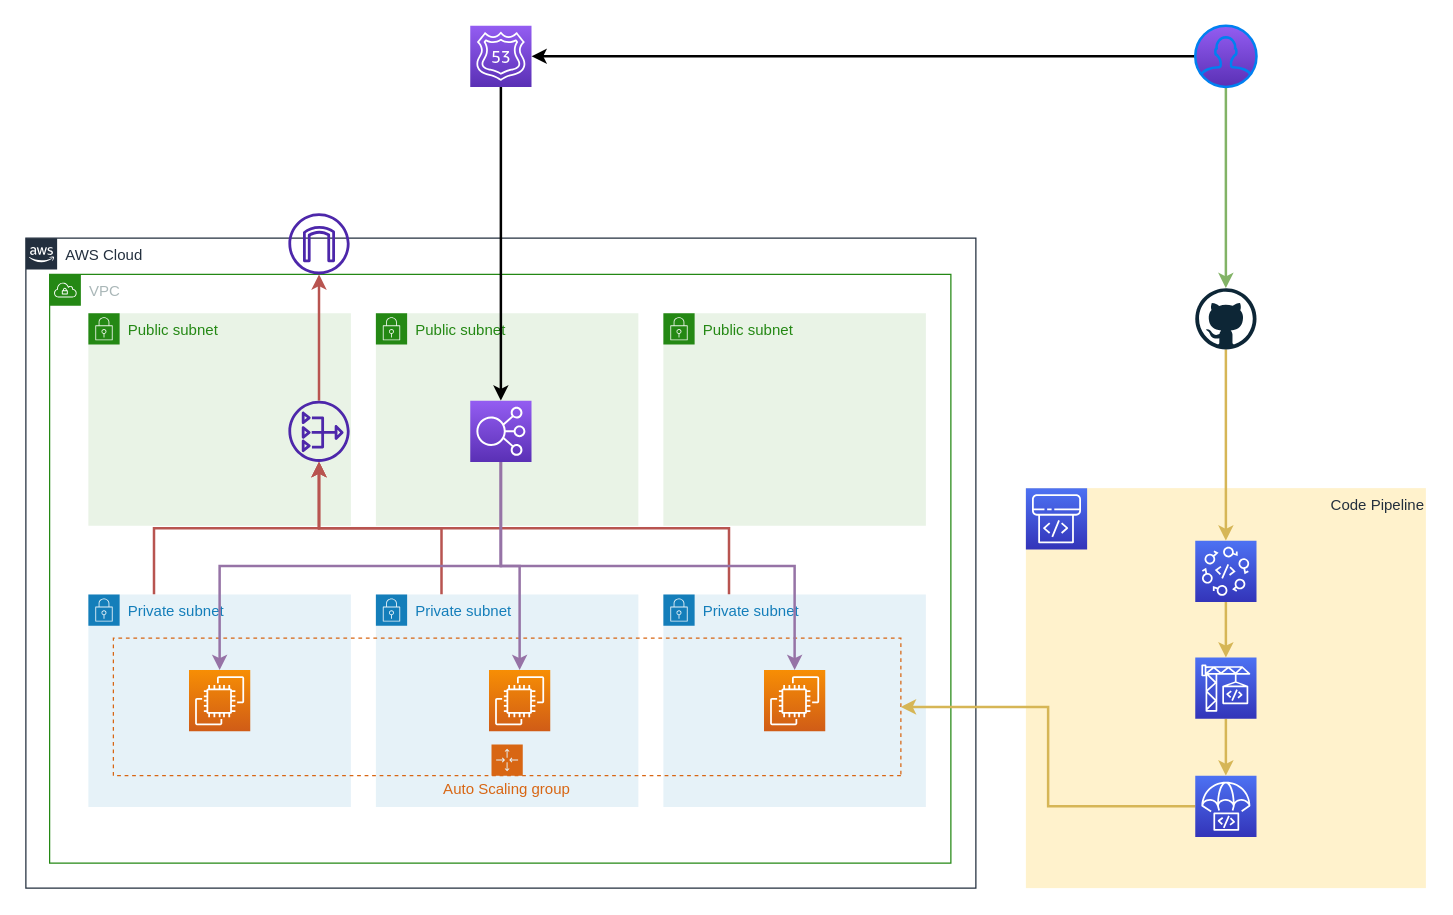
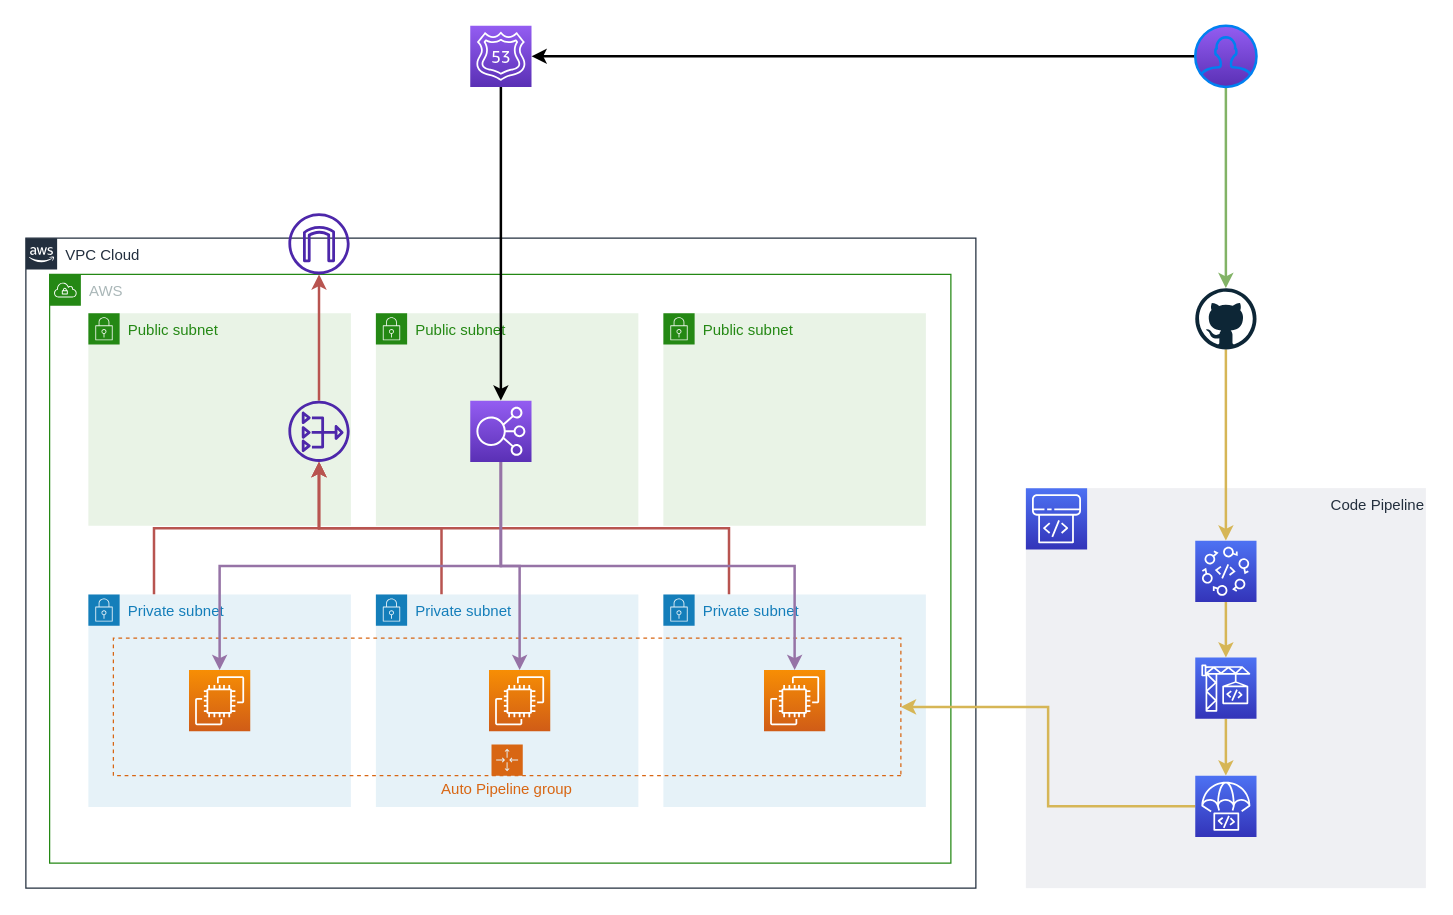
(100, 256) -> (100, 256)
(102, 292) -> (102, 292)
(1378, 506) -> (1378, 506)
(507, 790) -> (507, 790)
